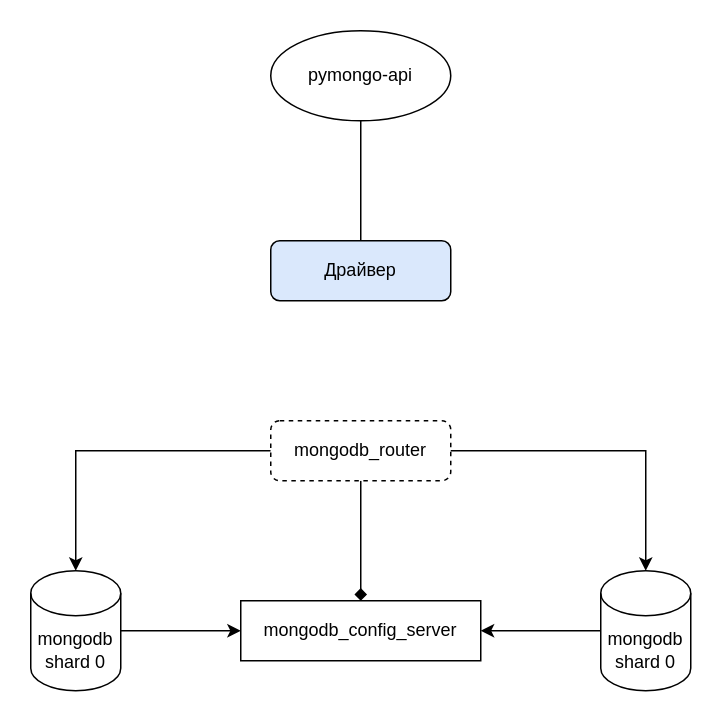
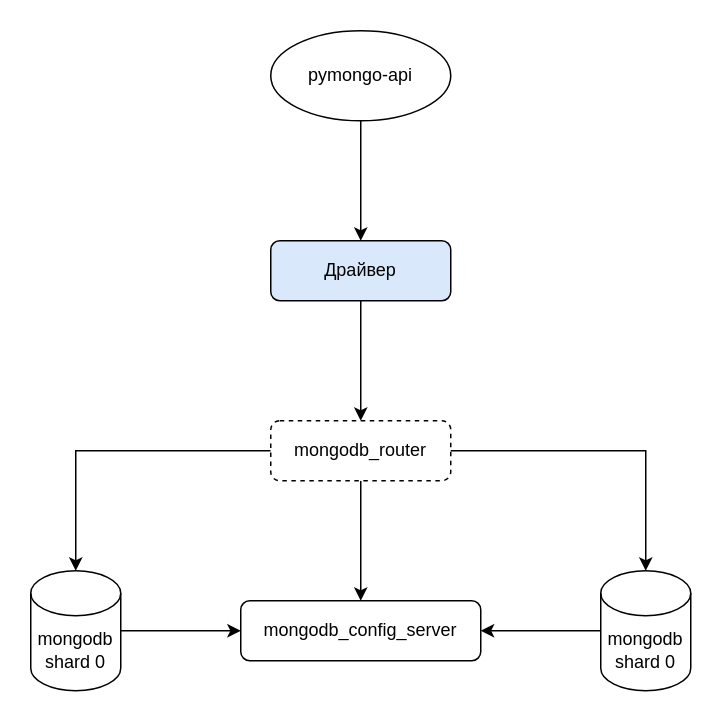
(361, 233) -> (361, 229)
none -> (361, 356)
(361, 588) -> (361, 589)
(361, 631) -> (361, 631)
